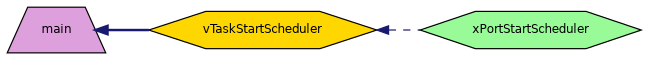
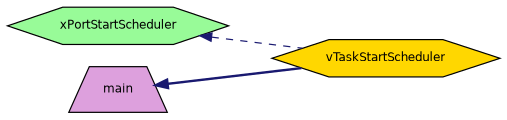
(404, 30) -> (257, 43)
